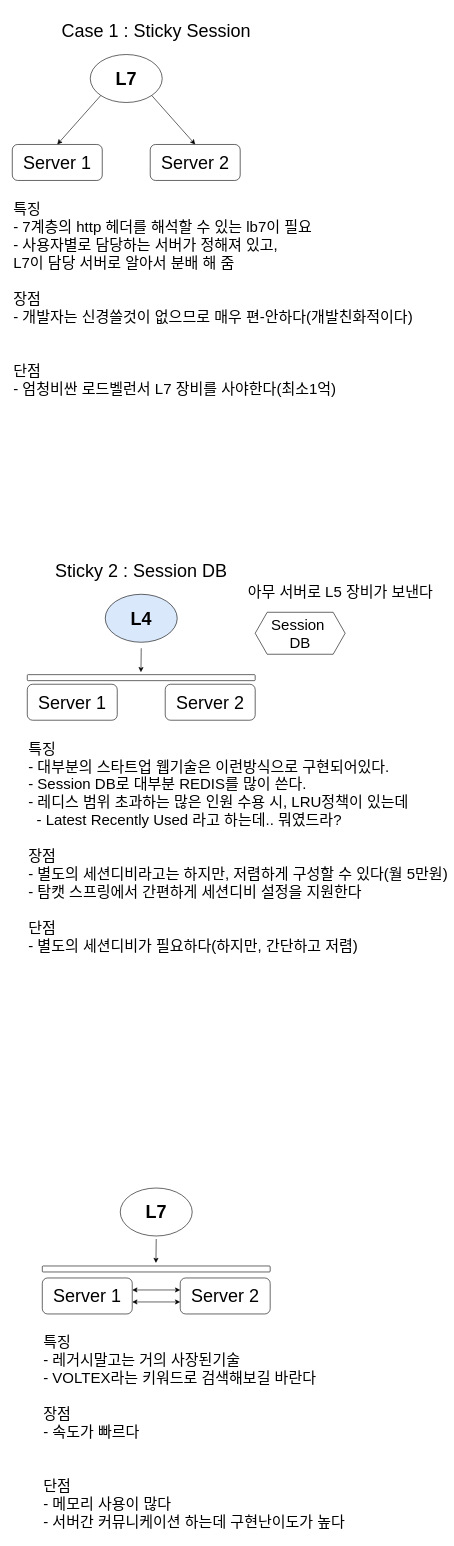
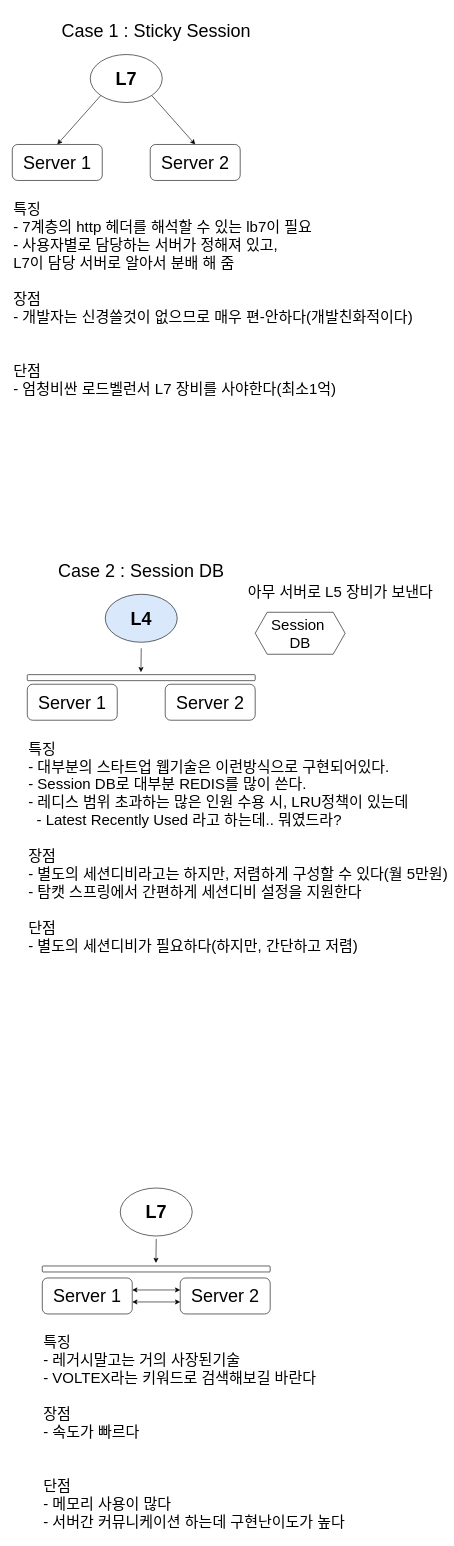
(141, 570) -> (141, 570)
